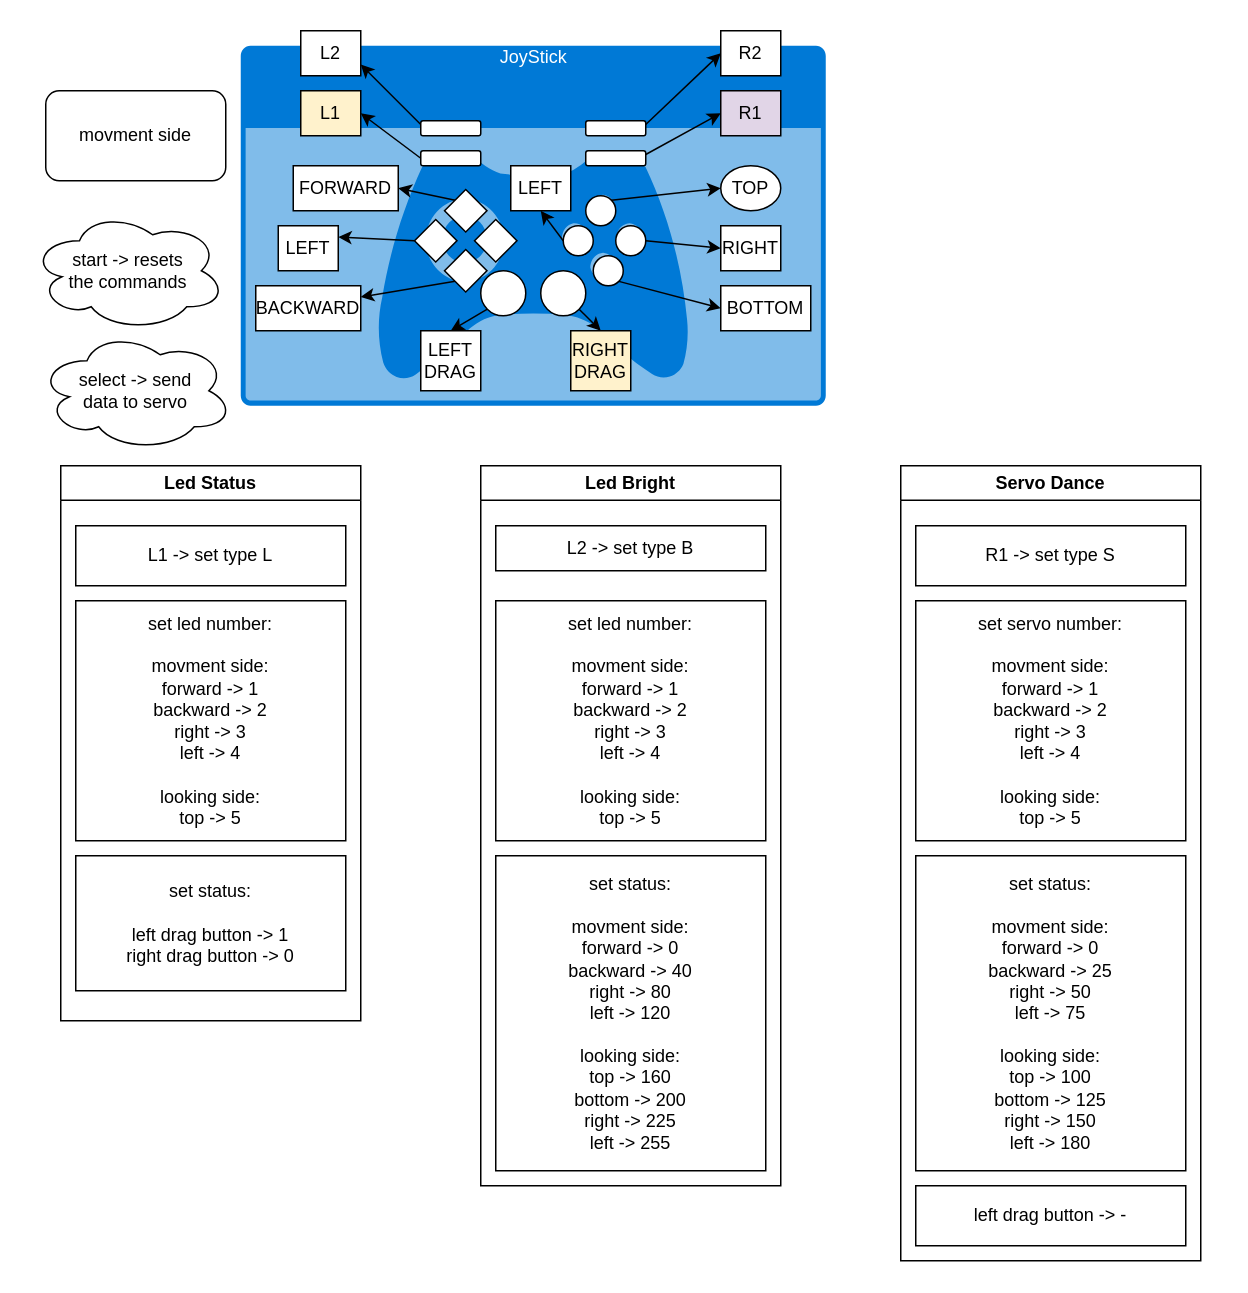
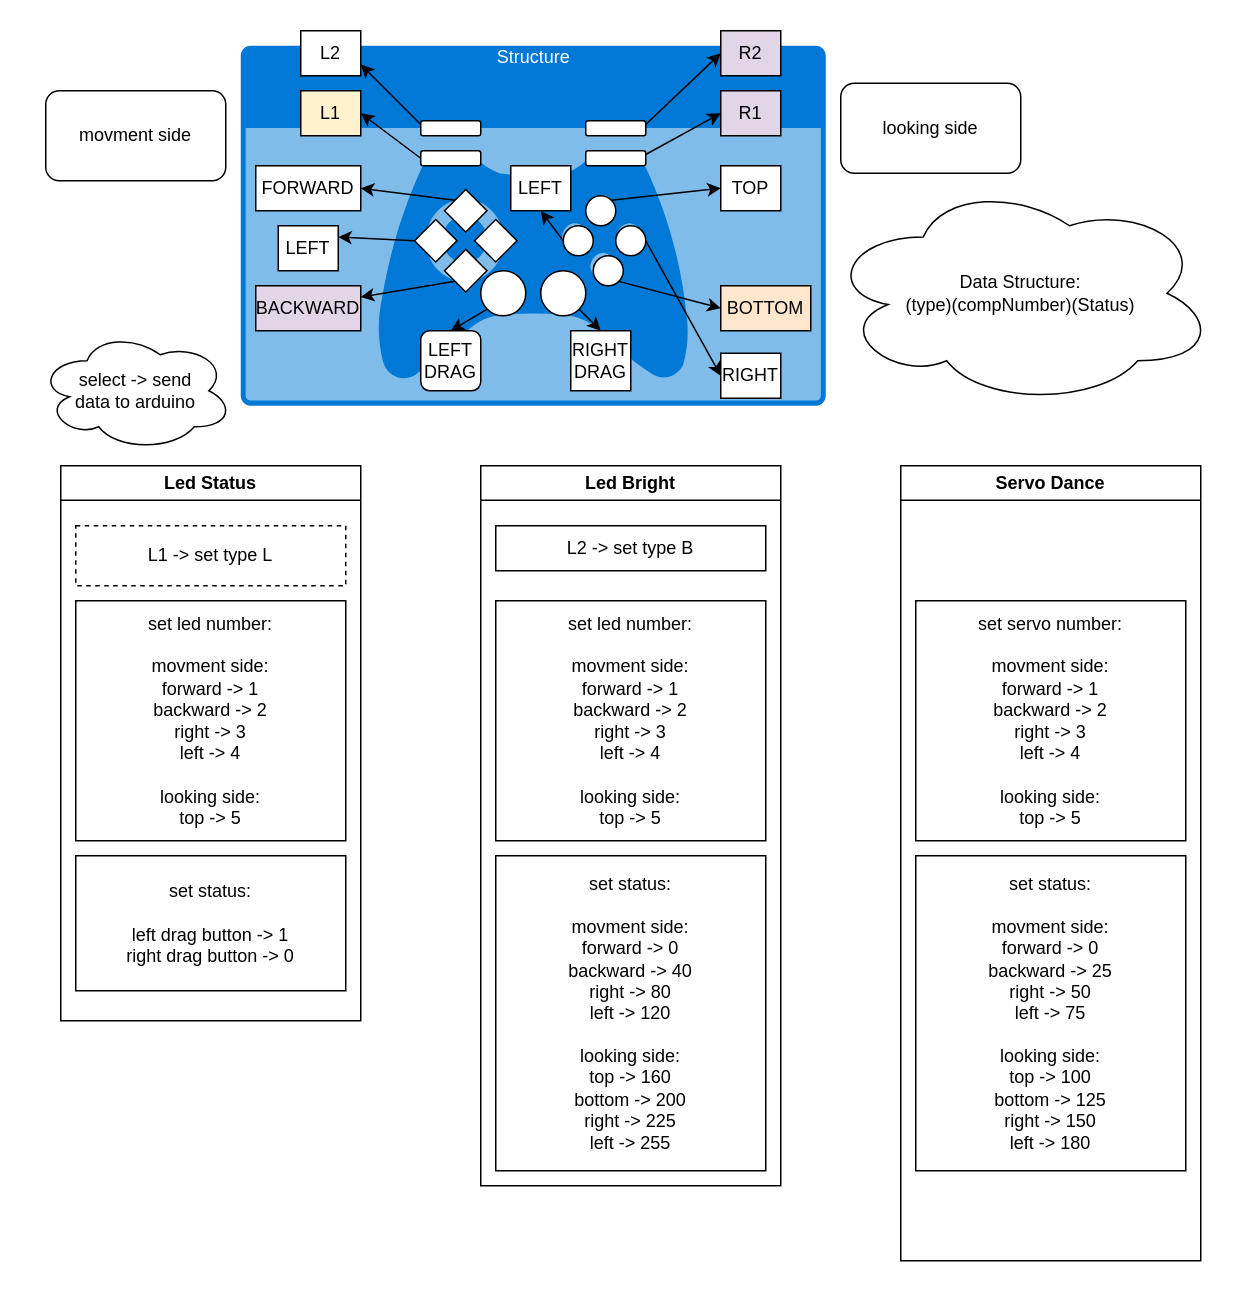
(751, 53) -> (751, 53)
(534, 58) -> (534, 58)
none -> (931, 128)
(346, 188) -> (308, 188)
(751, 188) -> (751, 188)
(751, 248) -> (751, 376)
(128, 271) -> none
none -> (1021, 293)
(308, 308) -> (308, 308)
(766, 308) -> (766, 308)
(451, 361) -> (451, 361)
(601, 361) -> (601, 361)
(136, 391) -> (136, 391)
(211, 556) -> (211, 556)
(1051, 556) -> none
(1051, 1216) -> none
